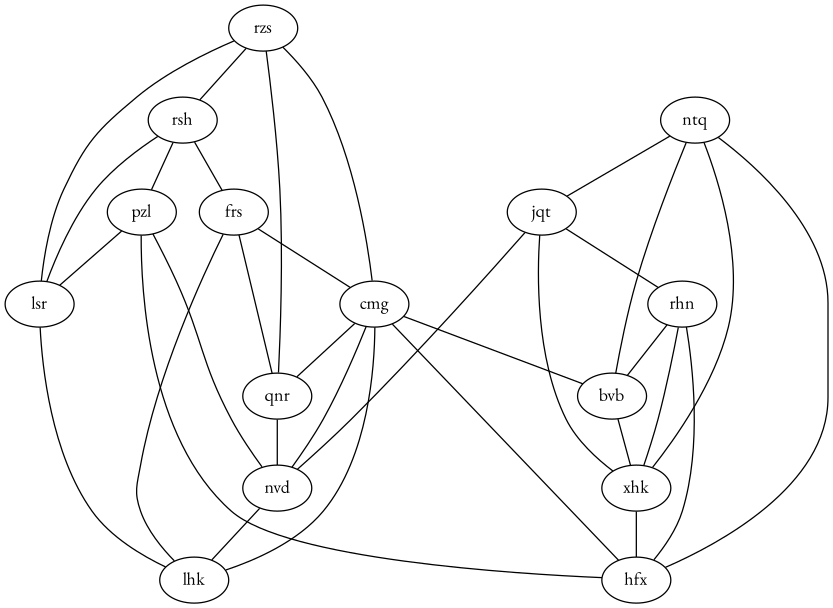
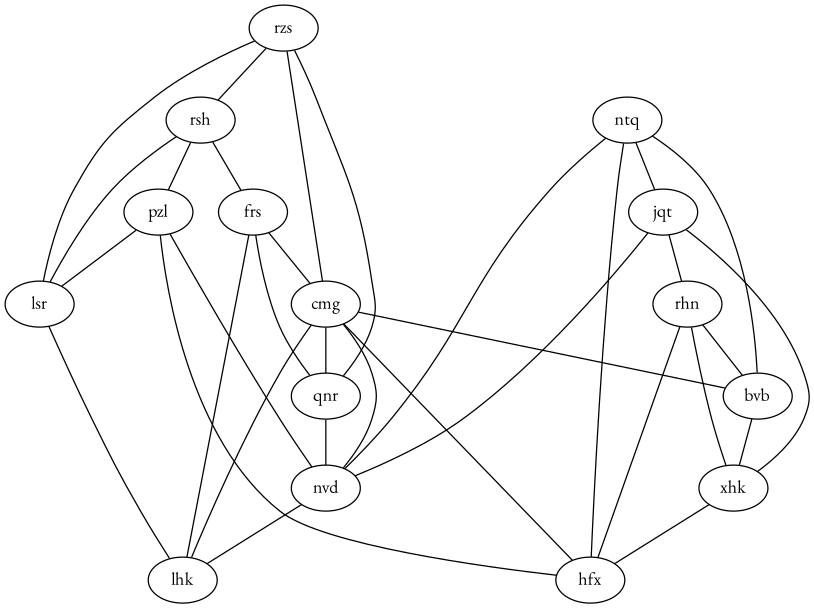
(731, 313) -> (471, 300)
